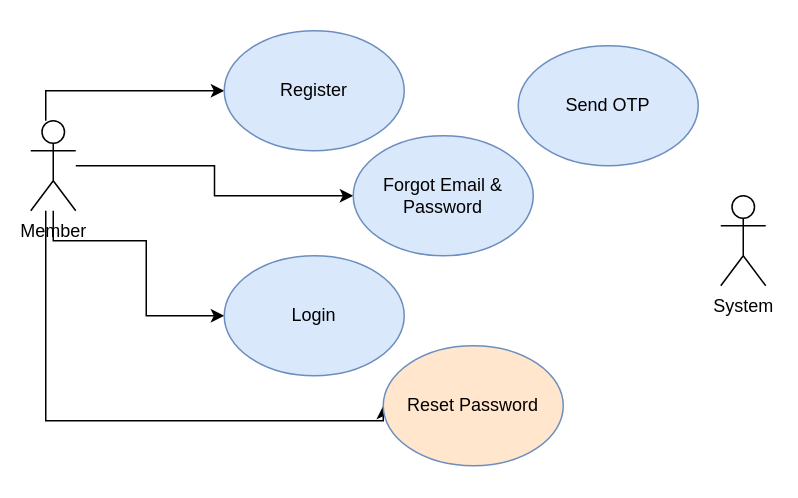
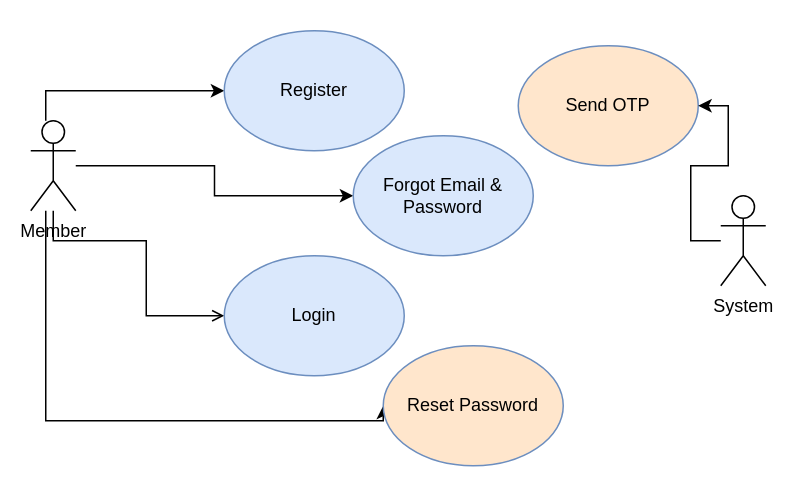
(608, 106) -> (608, 106)
none -> (697, 166)
(213, 316) -> (215, 316)
